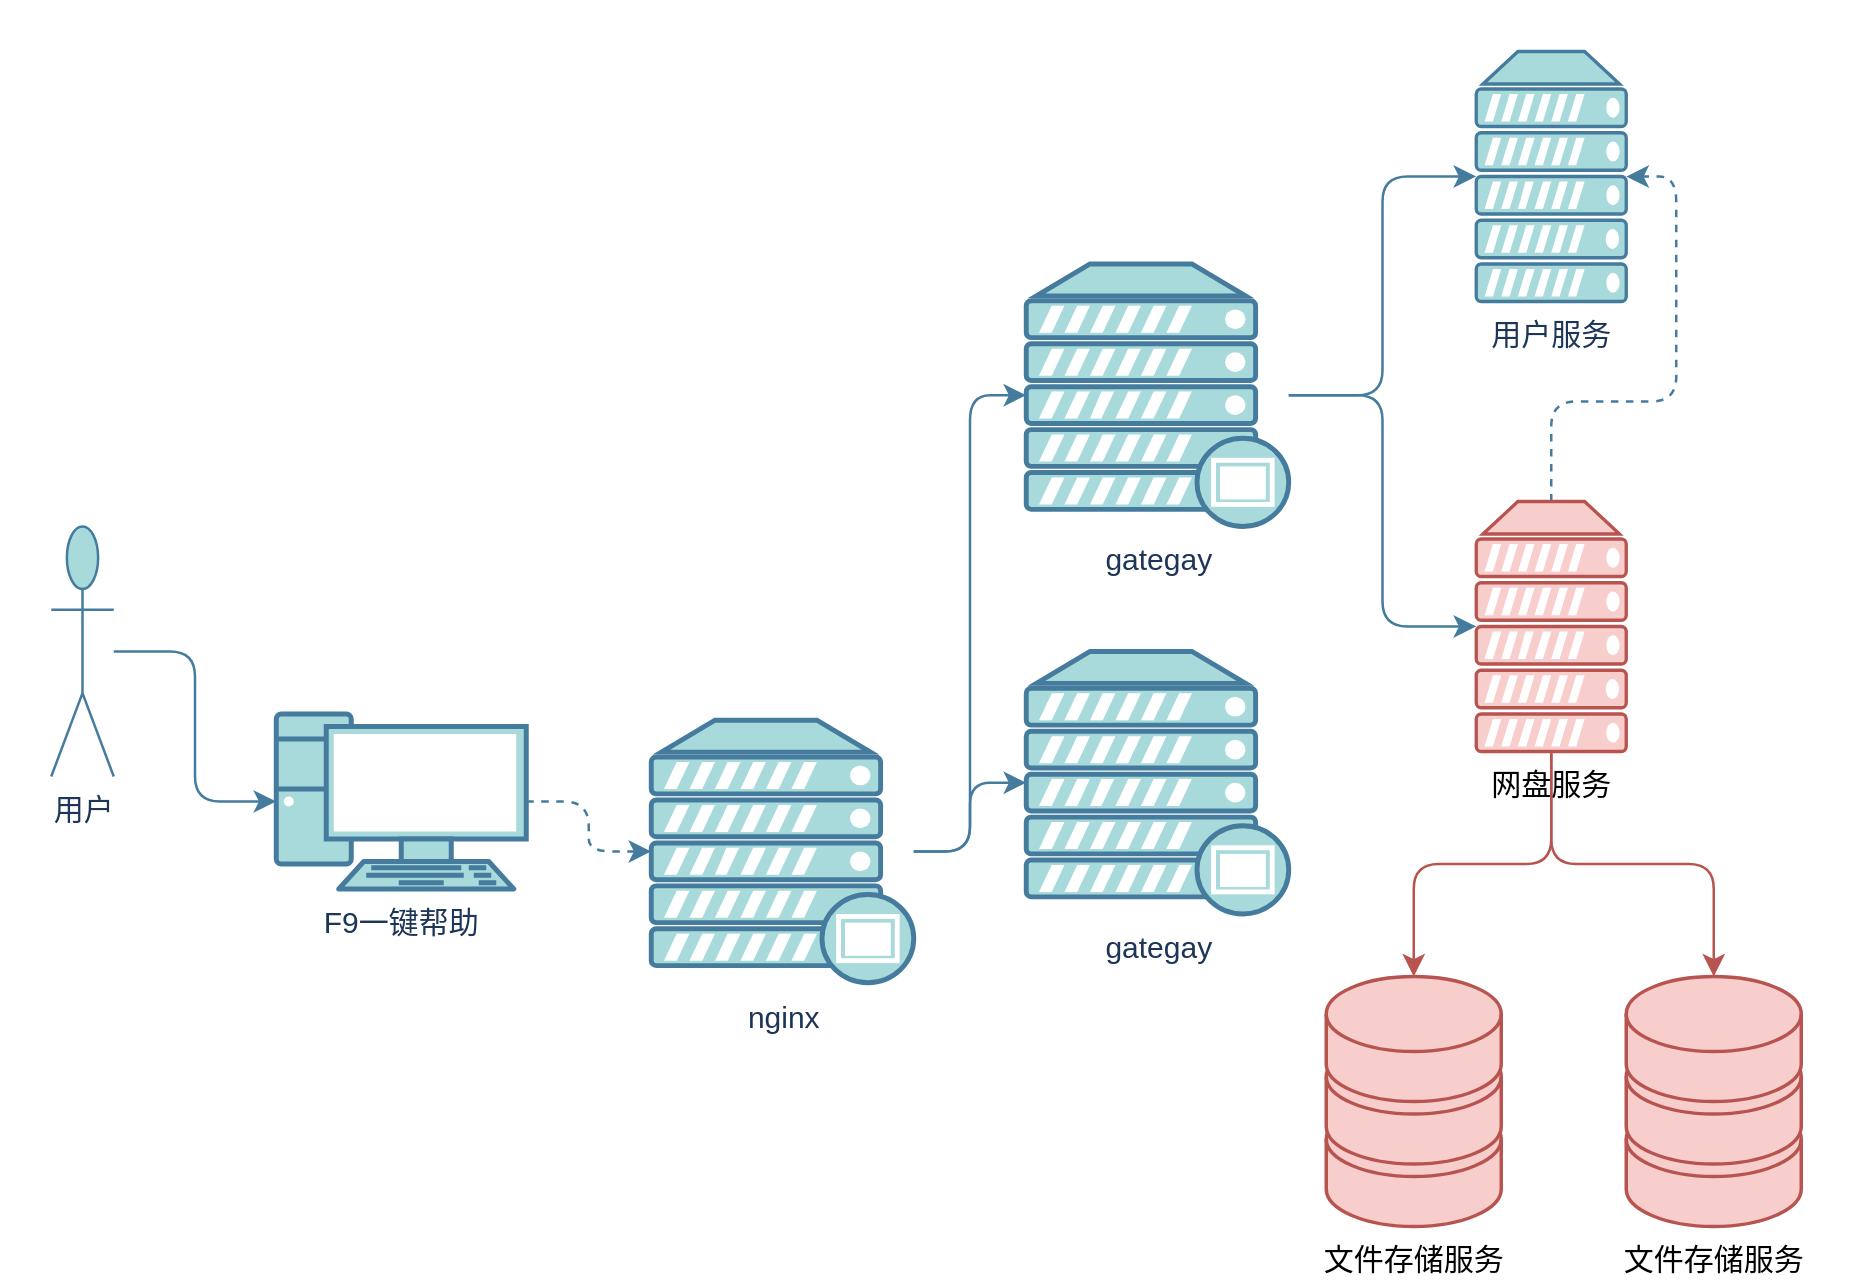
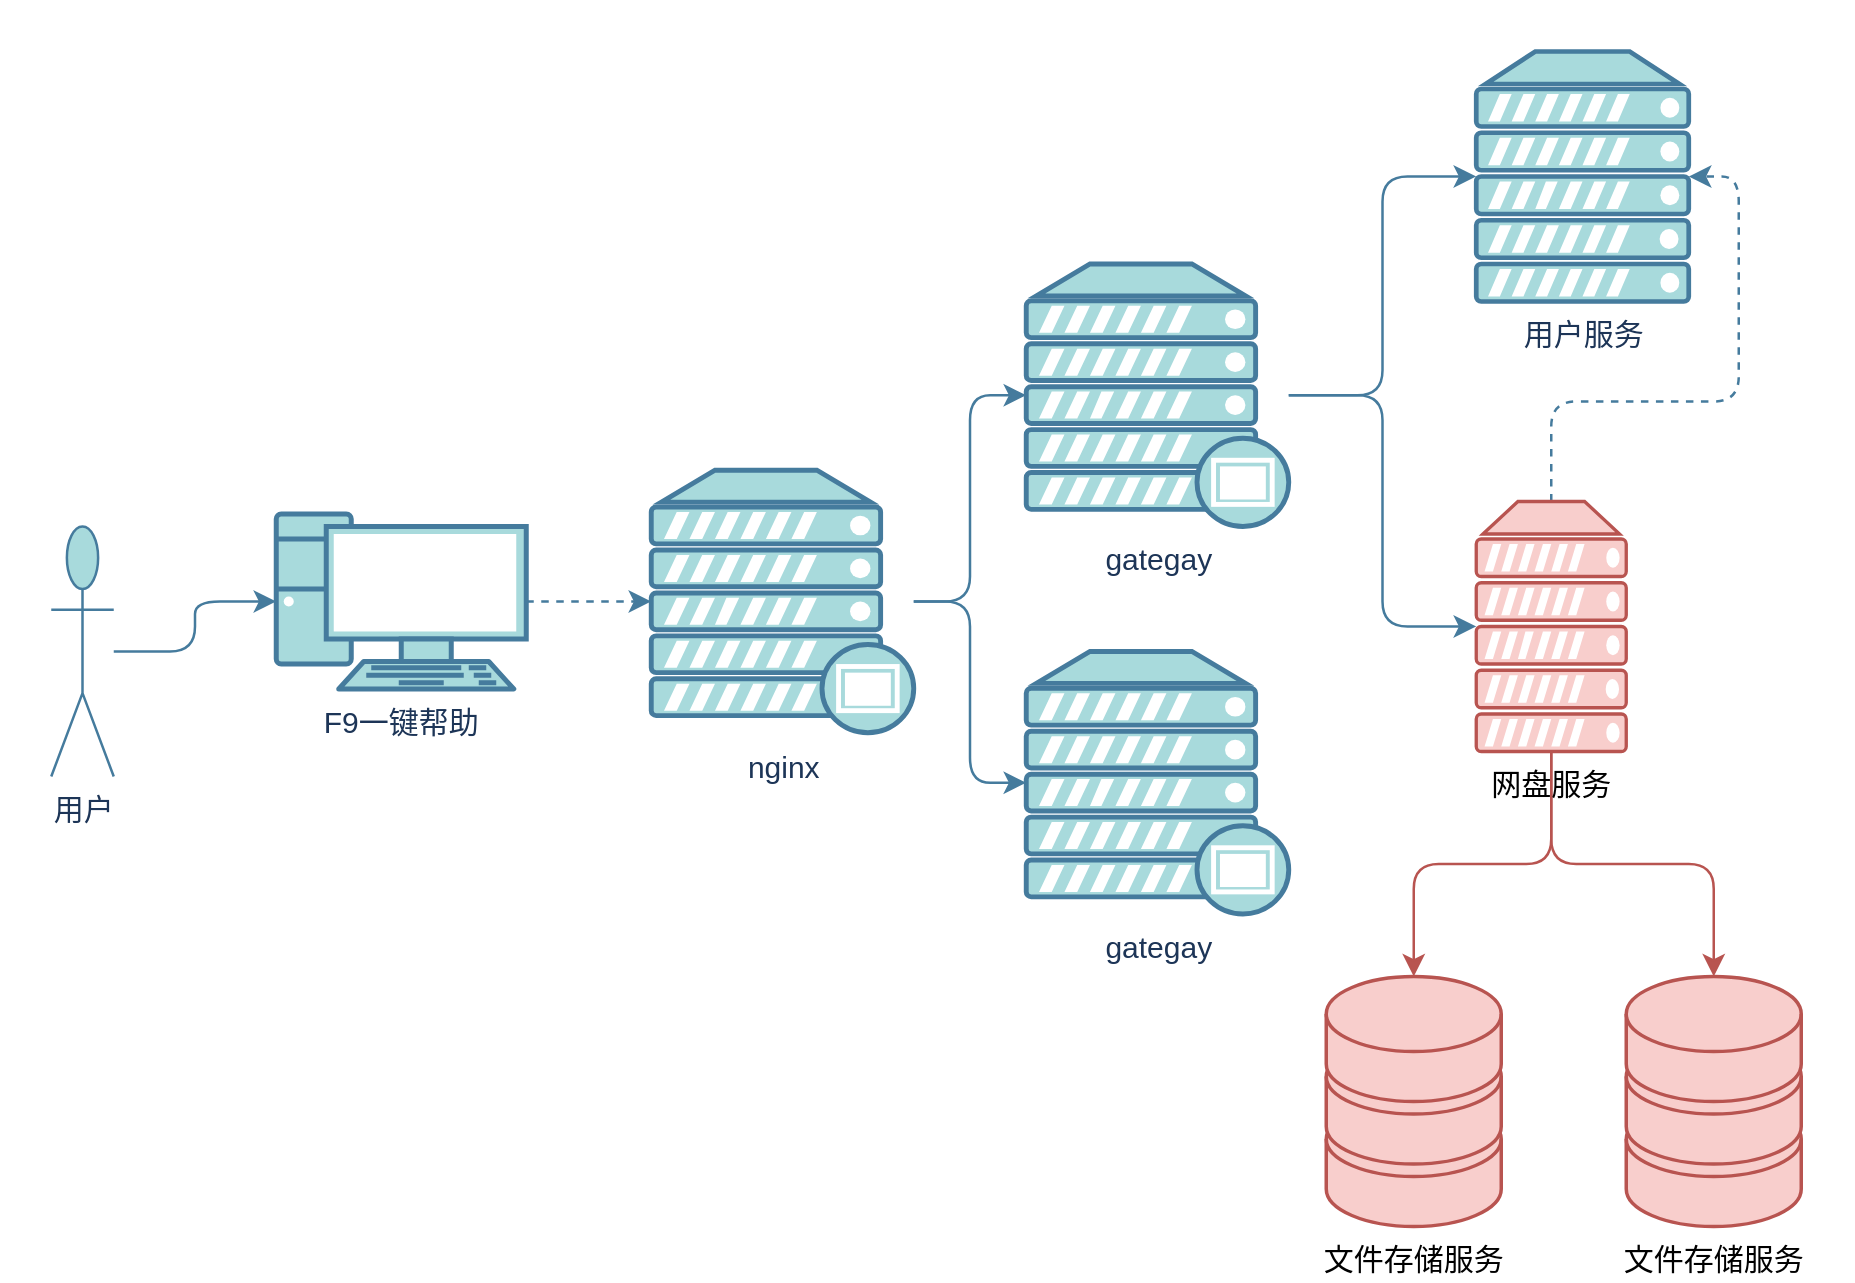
(1551, 176) -> (1583, 176)
(401, 801) -> (401, 601)
(783, 851) -> (783, 601)
